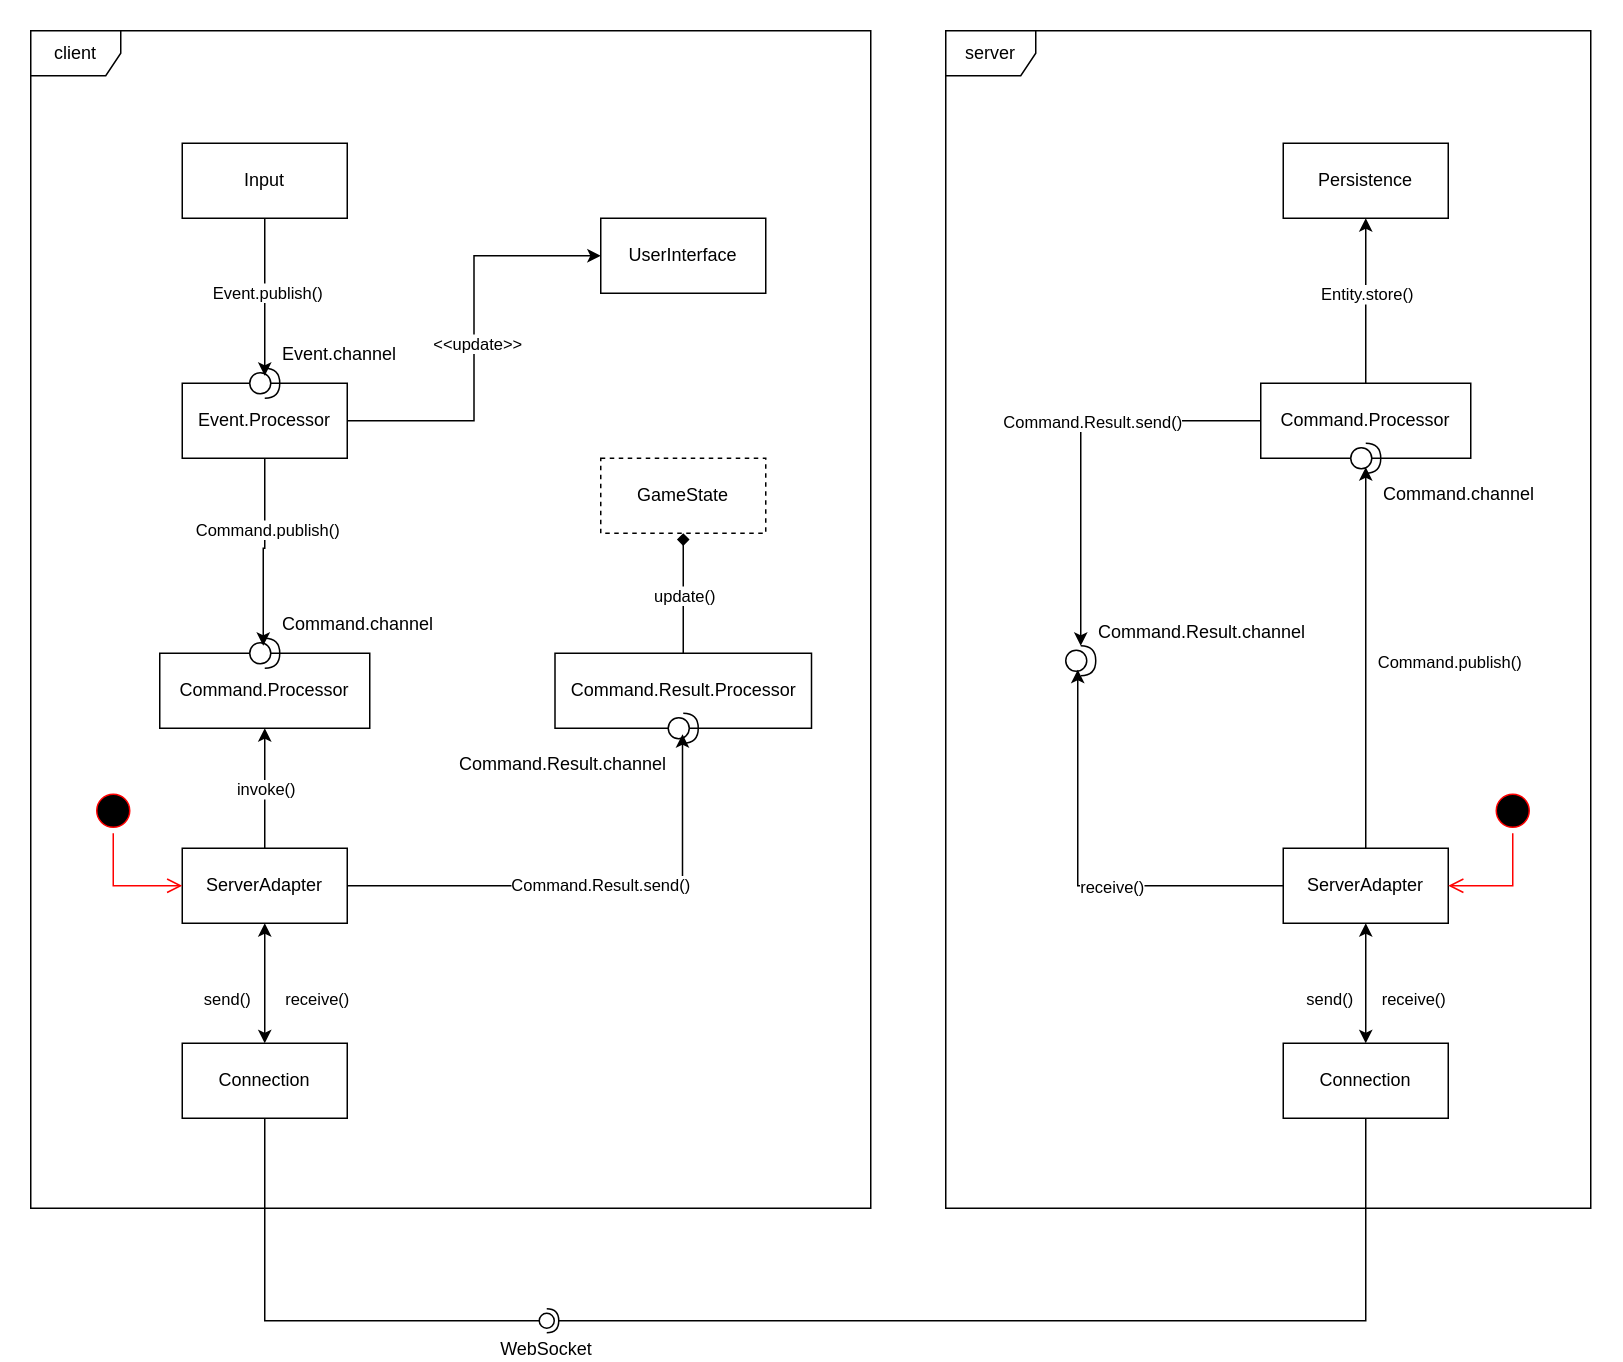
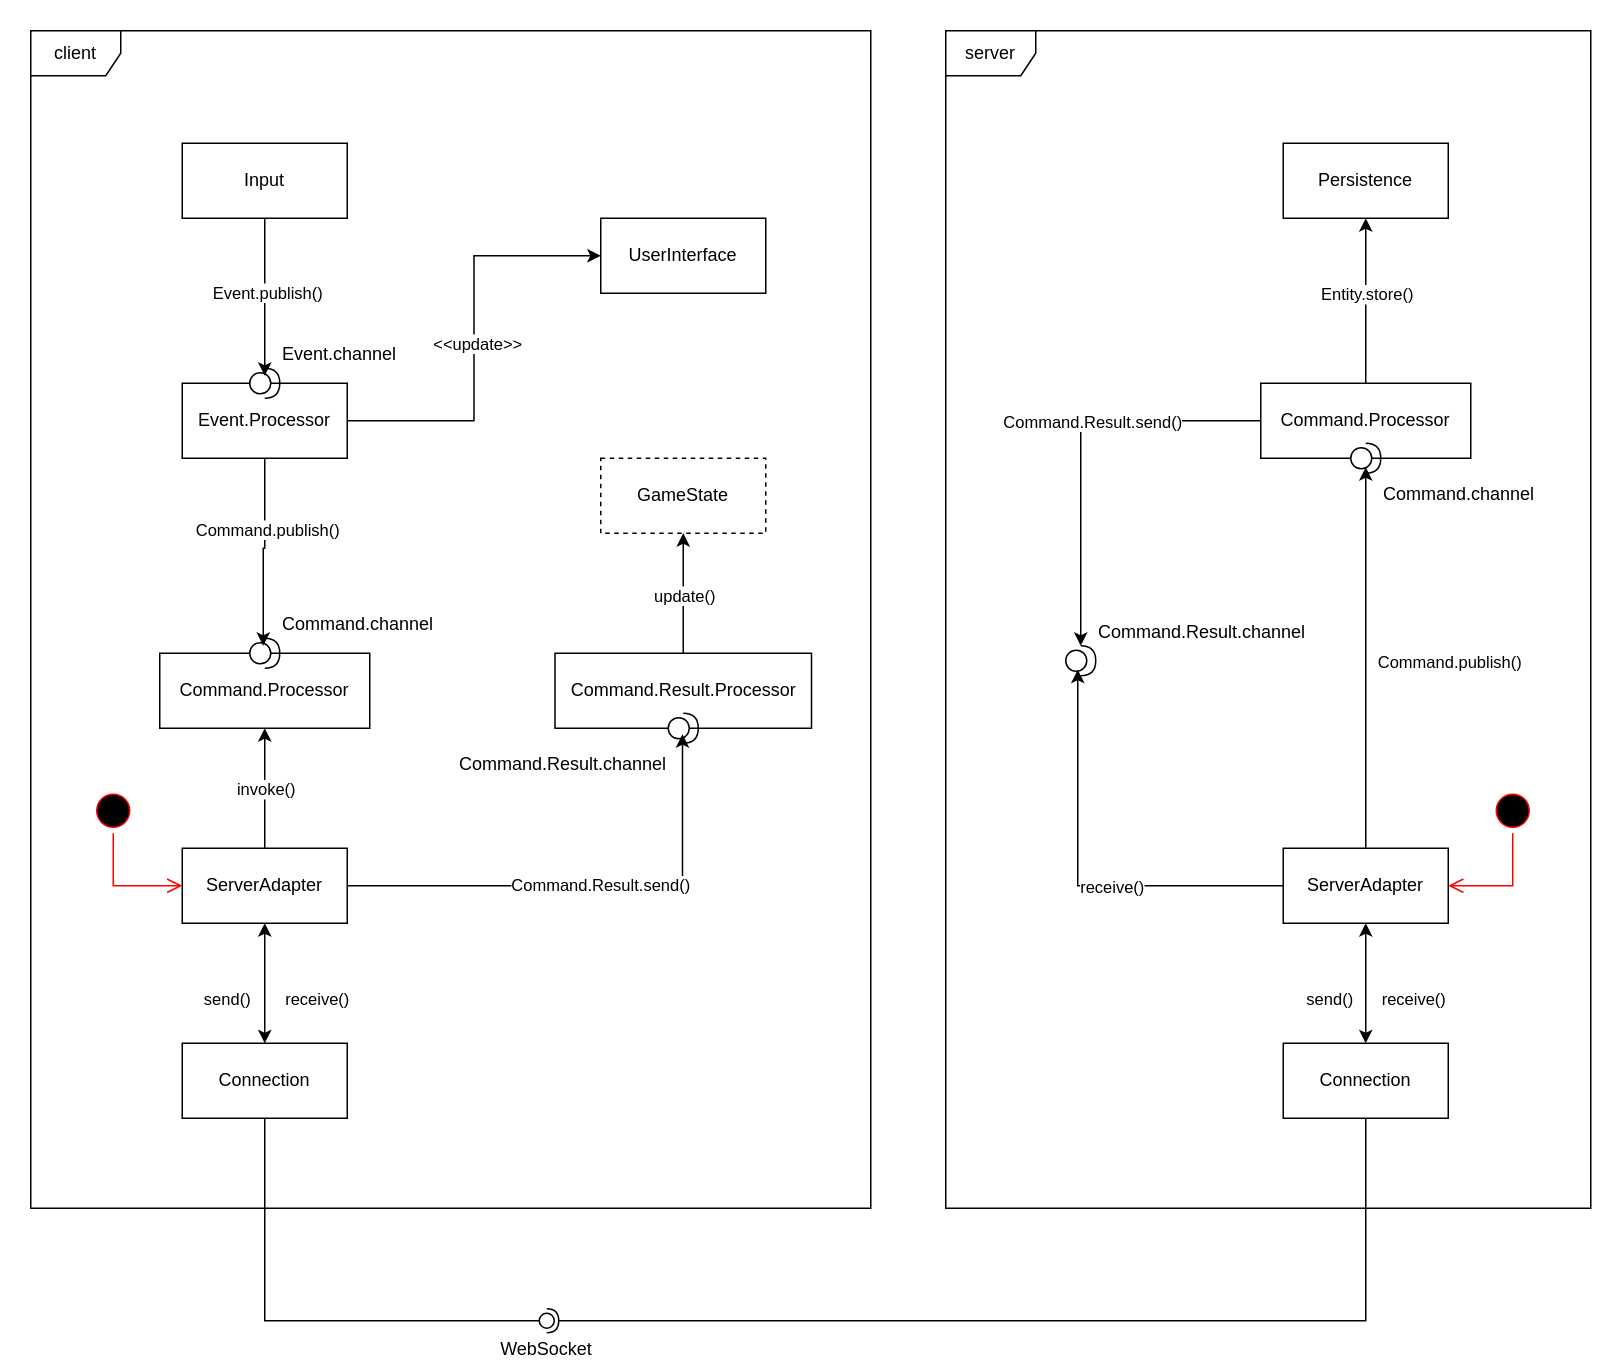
(683, 546) -> (683, 545)
